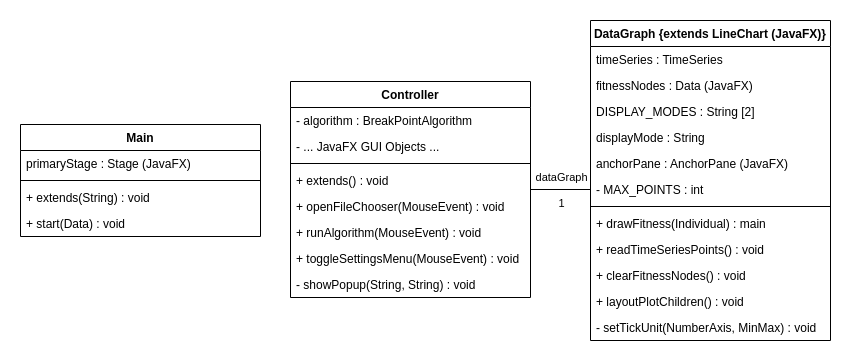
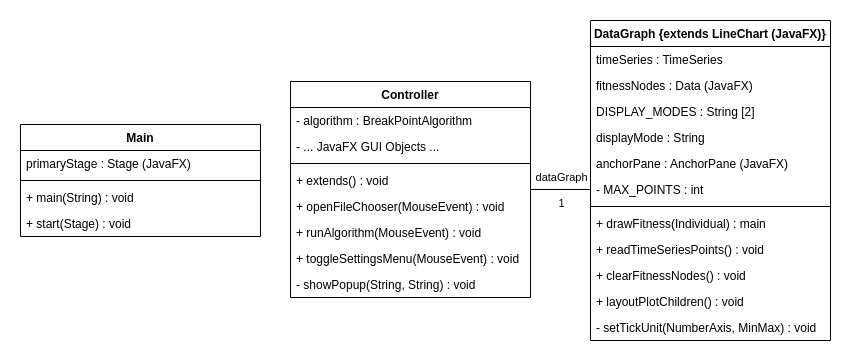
(97, 198) -> (86, 198)
(85, 224) -> (89, 224)
